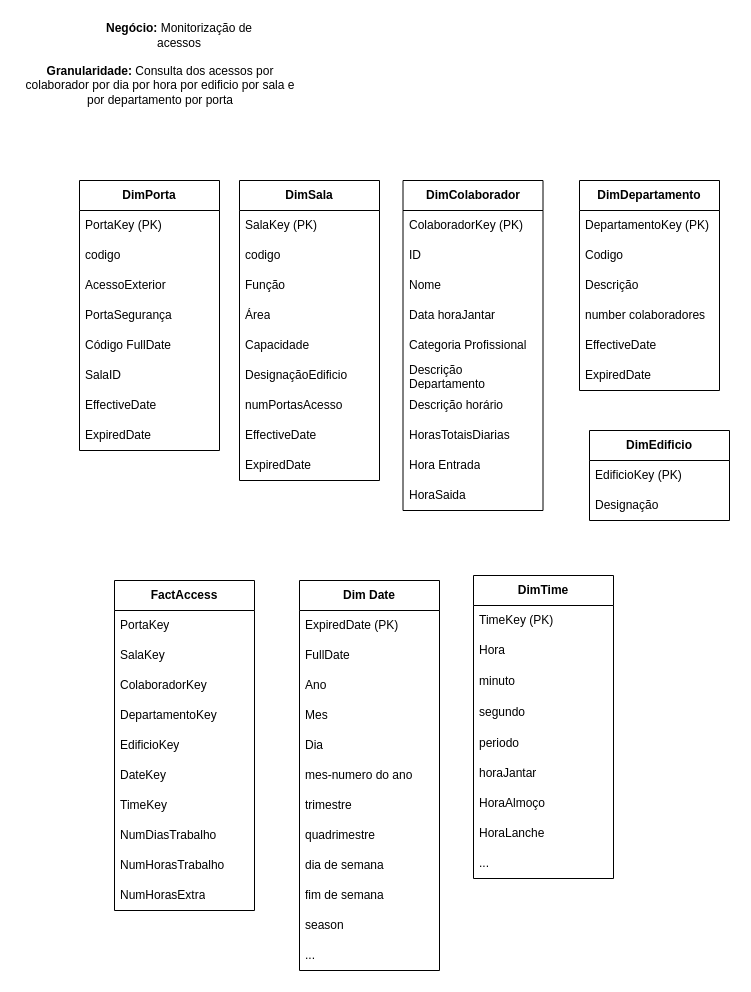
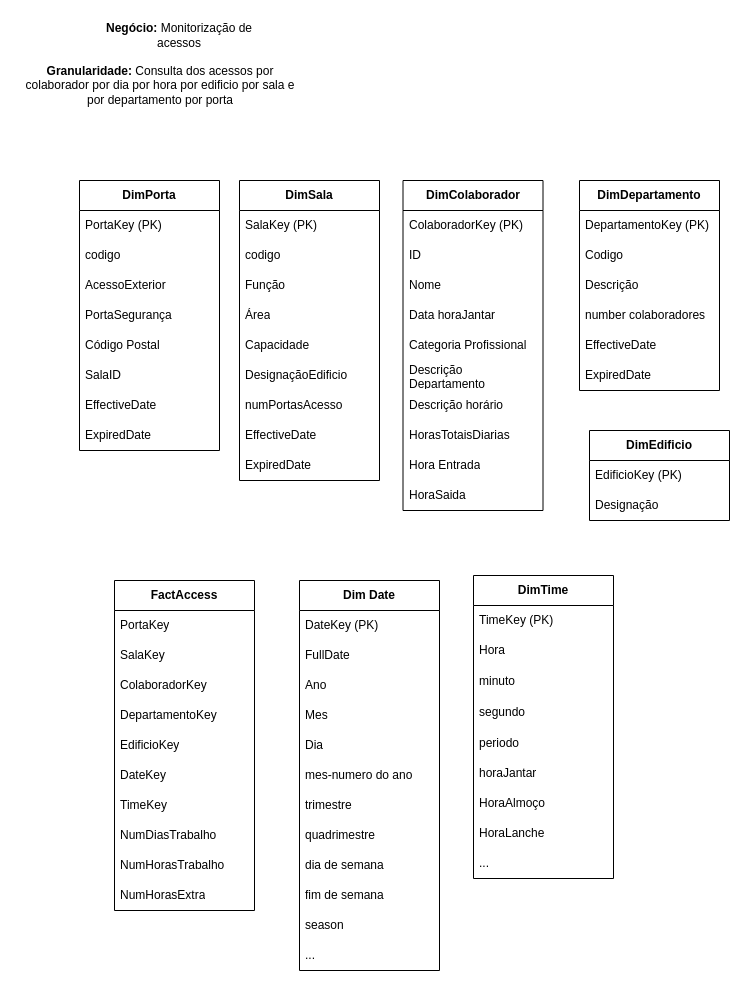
(130, 346) -> (125, 346)
(356, 626) -> (344, 626)
